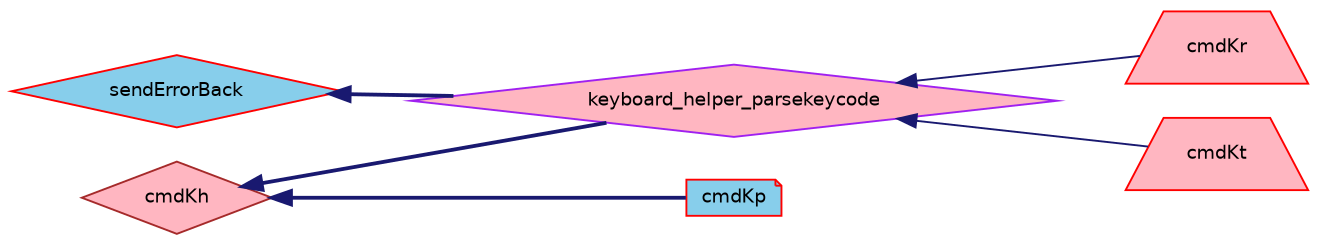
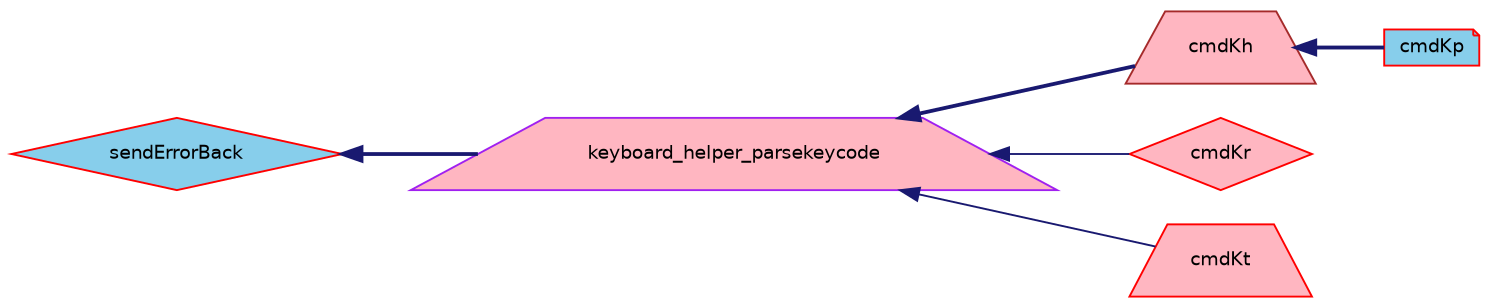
(1217, 48) -> (1221, 154)
(734, 101) -> (734, 154)
(434, 153) -> (1027, 90)
(177, 198) -> (1221, 48)
